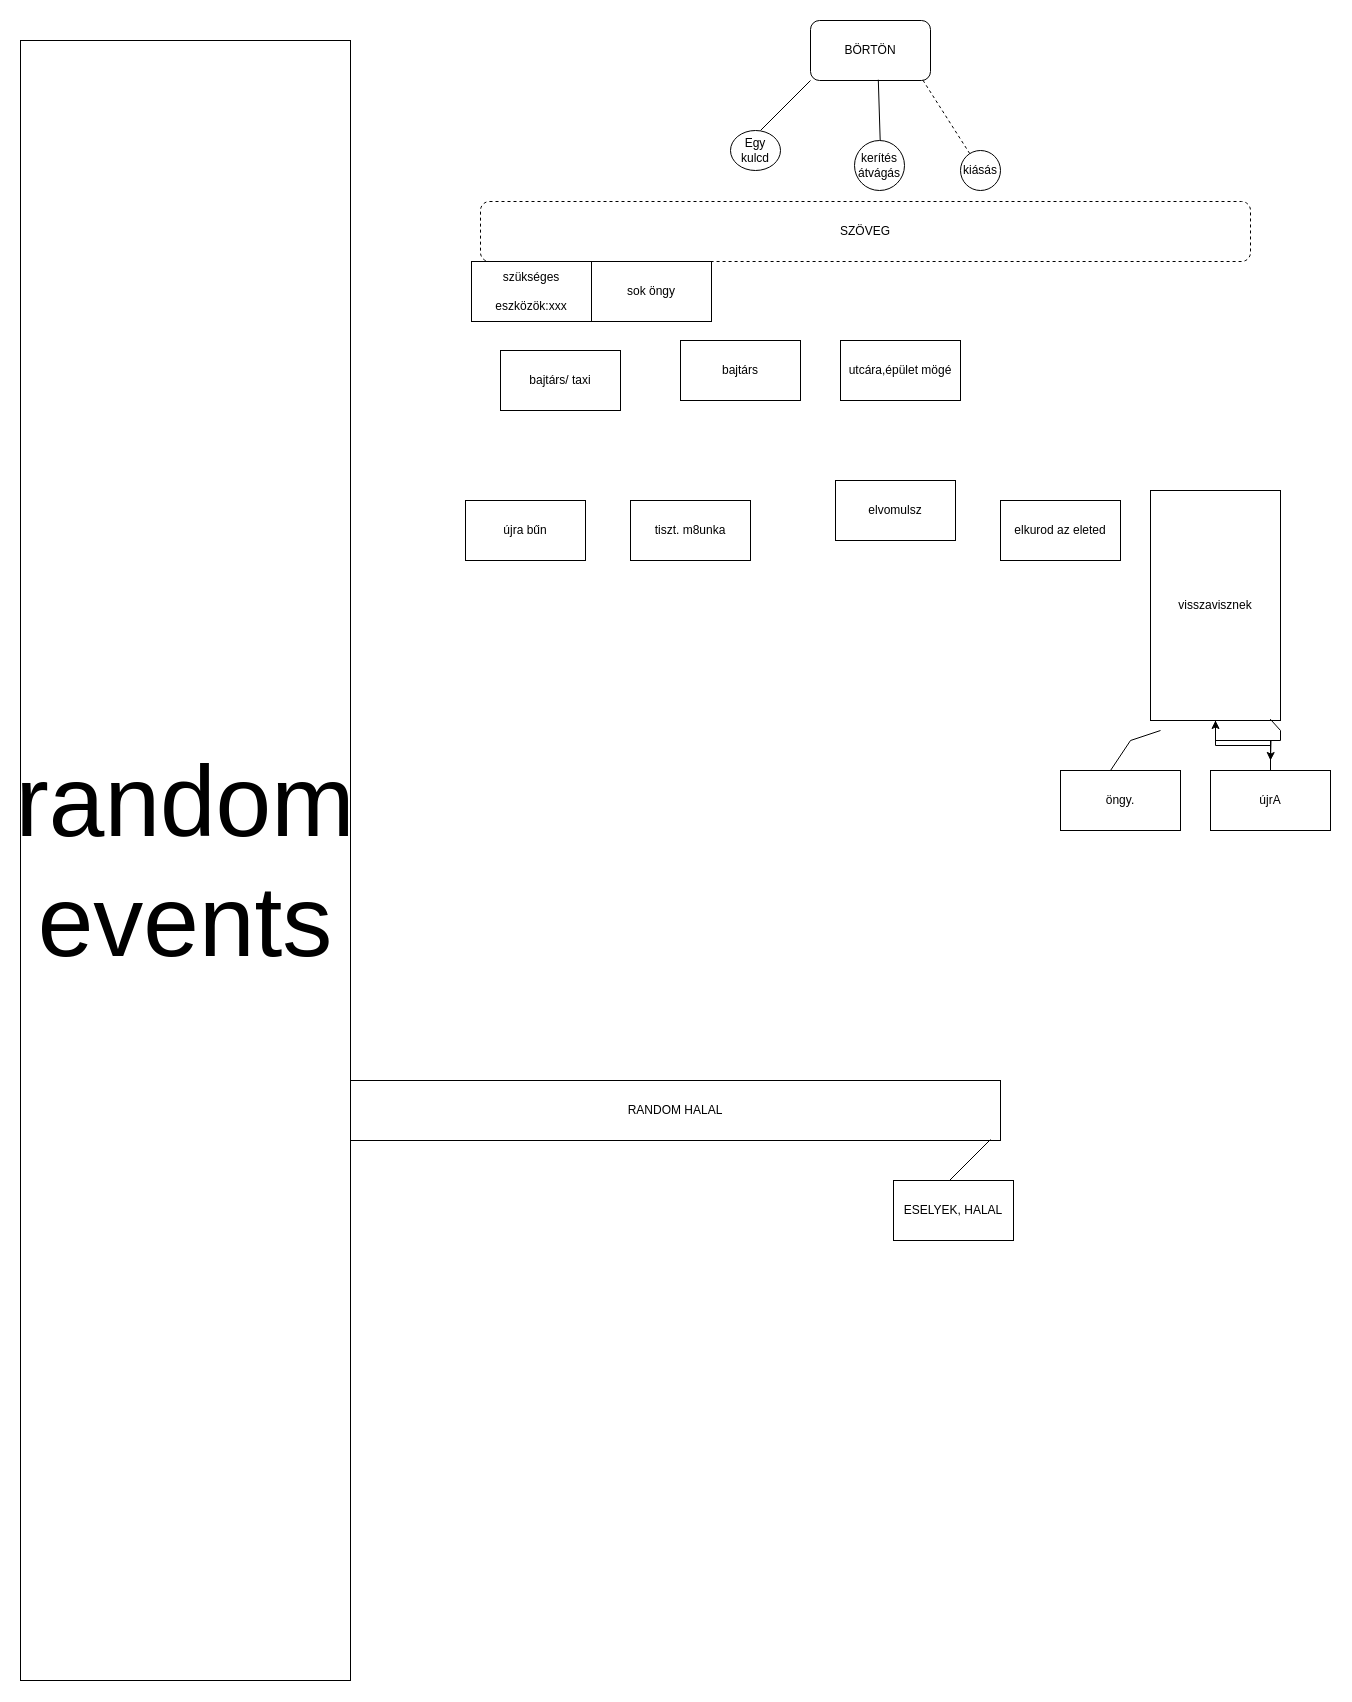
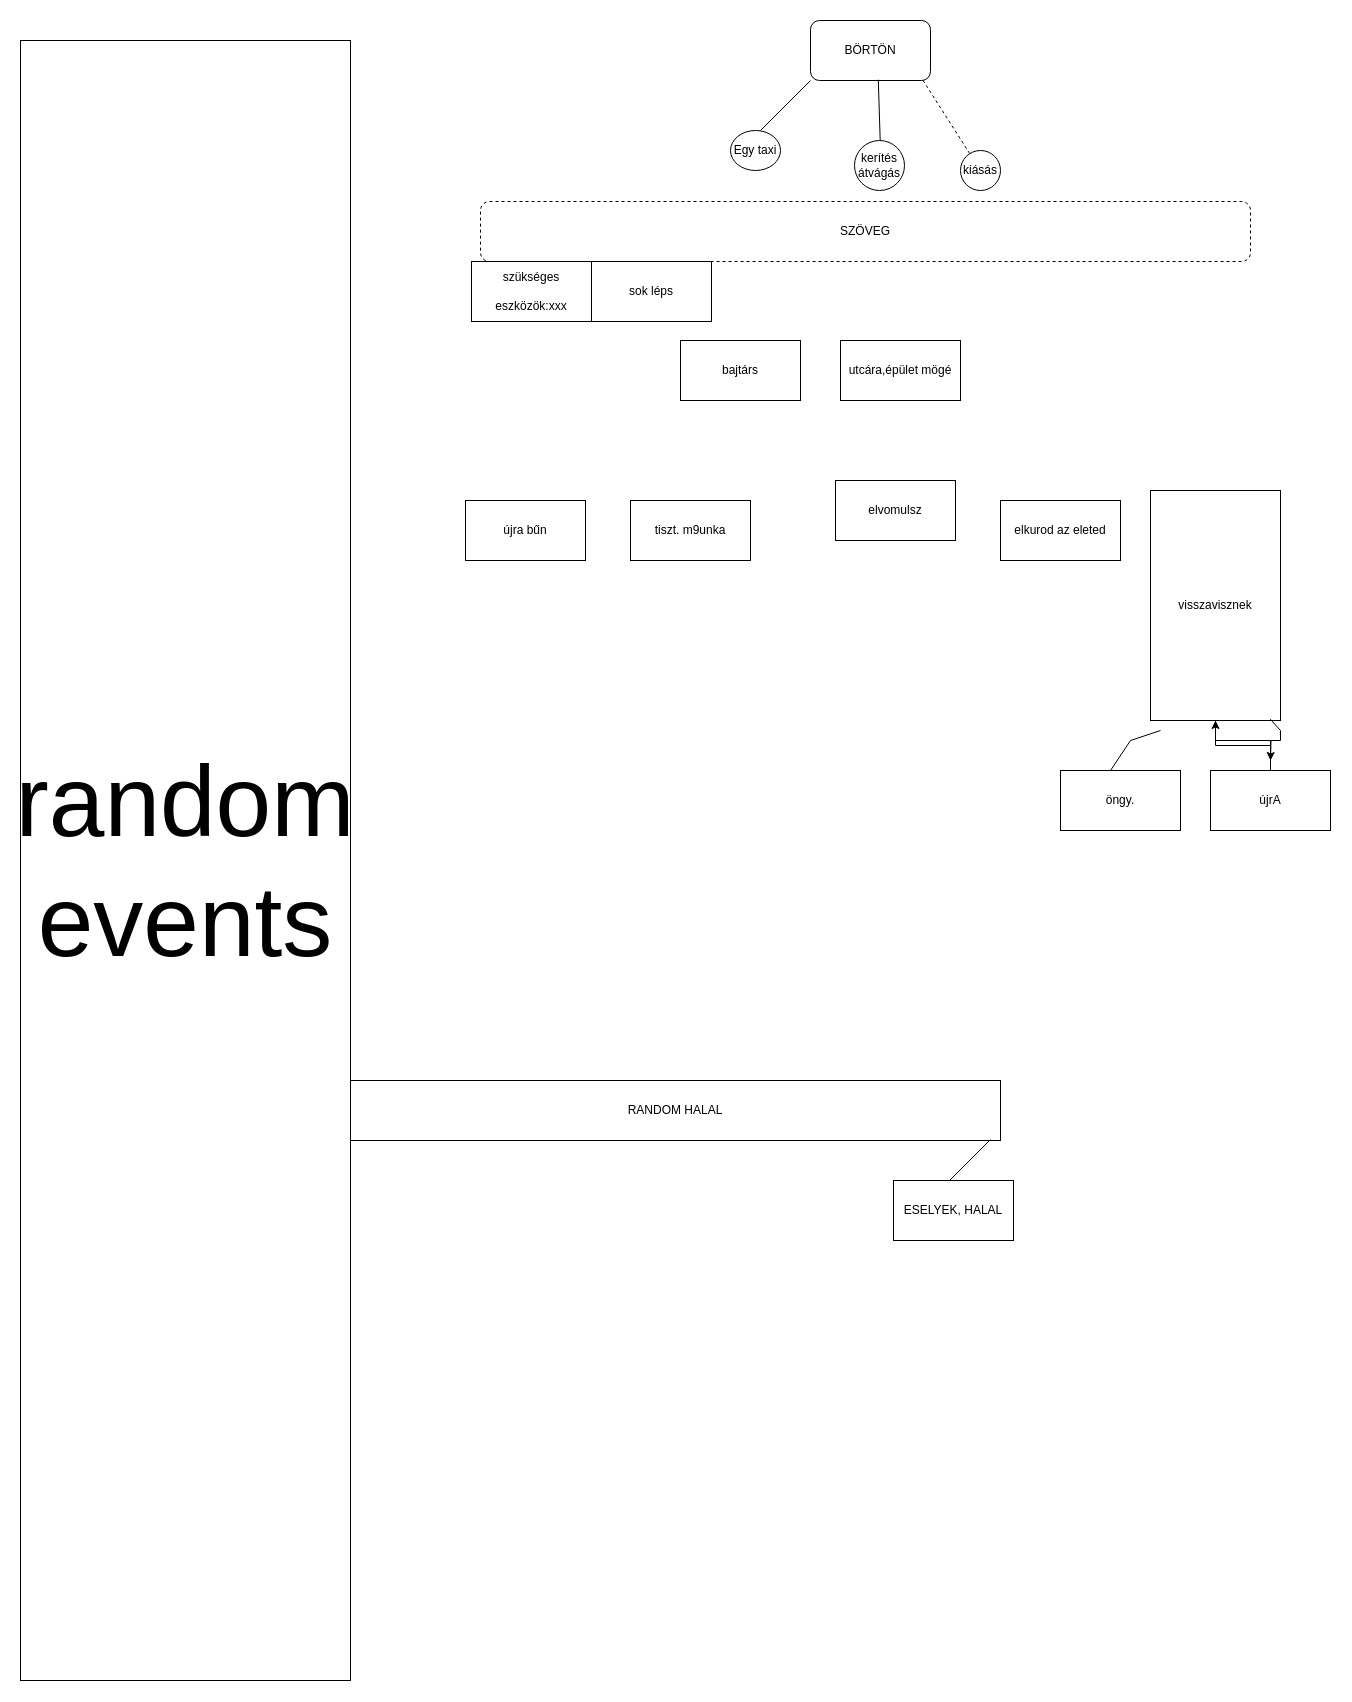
(756, 151) -> (756, 151)
(652, 292) -> (652, 292)
(561, 381) -> none
(691, 531) -> (691, 531)
